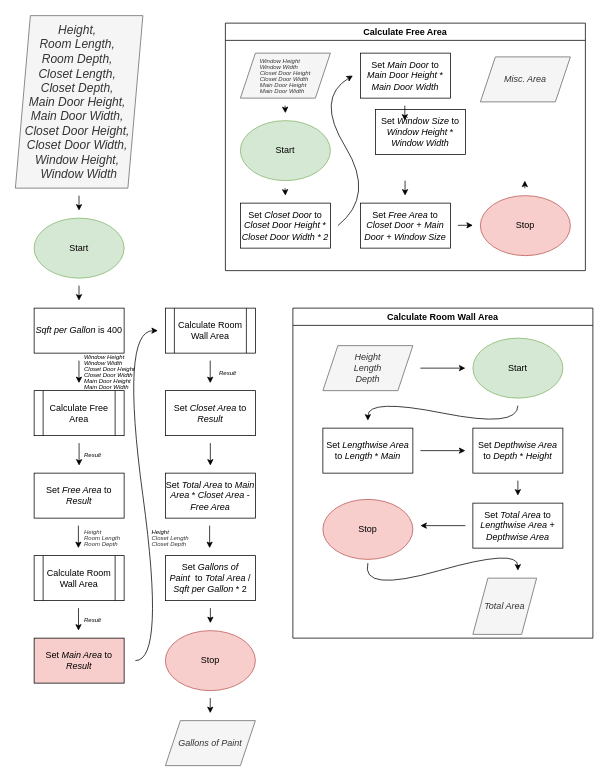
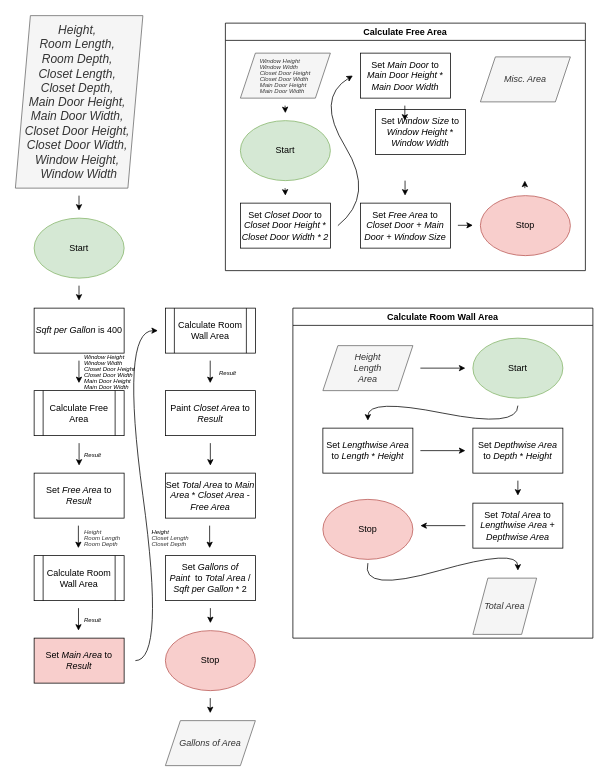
(368, 368) -> (368, 368)
(210, 413) -> (210, 413)
(368, 450) -> (368, 450)
(210, 743) -> (210, 743)
